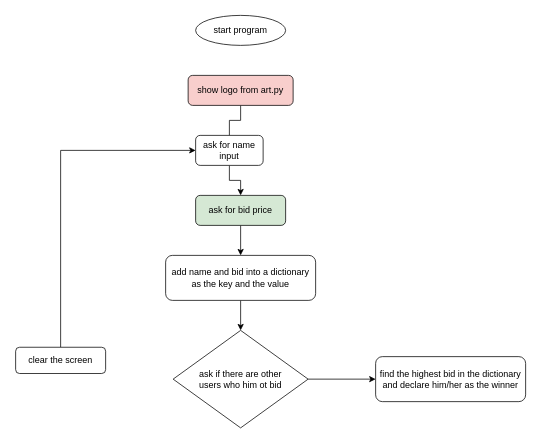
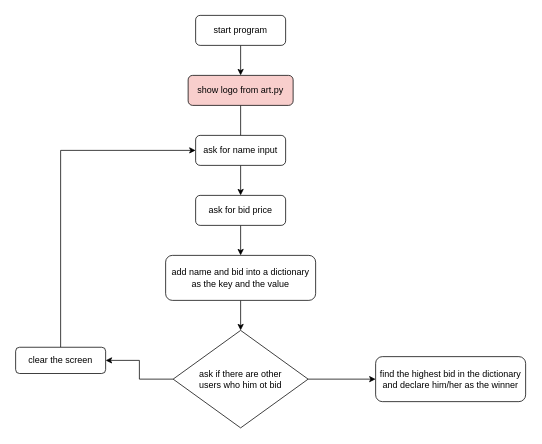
(240, 30) -> (240, 30)
none -> (240, 57)
(229, 150) -> (240, 150)
(240, 210) -> (240, 210)
none -> (135, 360)
